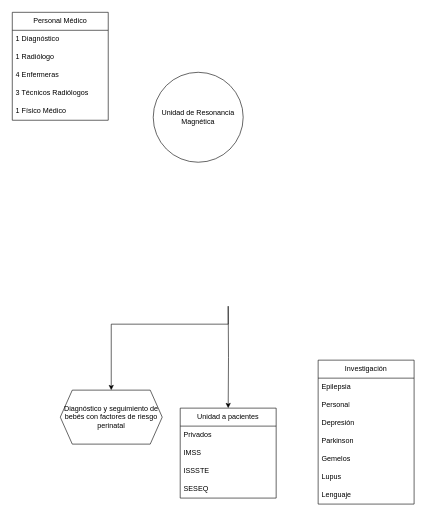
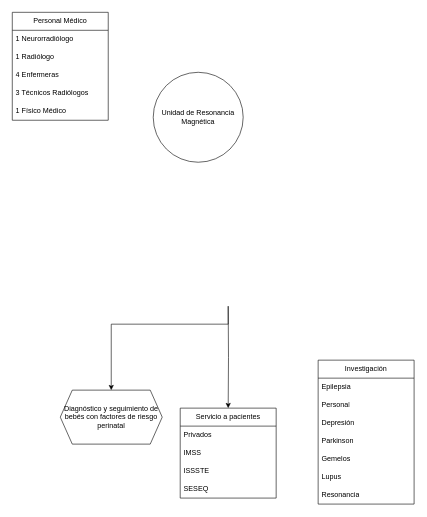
(39, 39) -> (47, 39)
(228, 417) -> (228, 417)
(338, 495) -> (341, 495)
